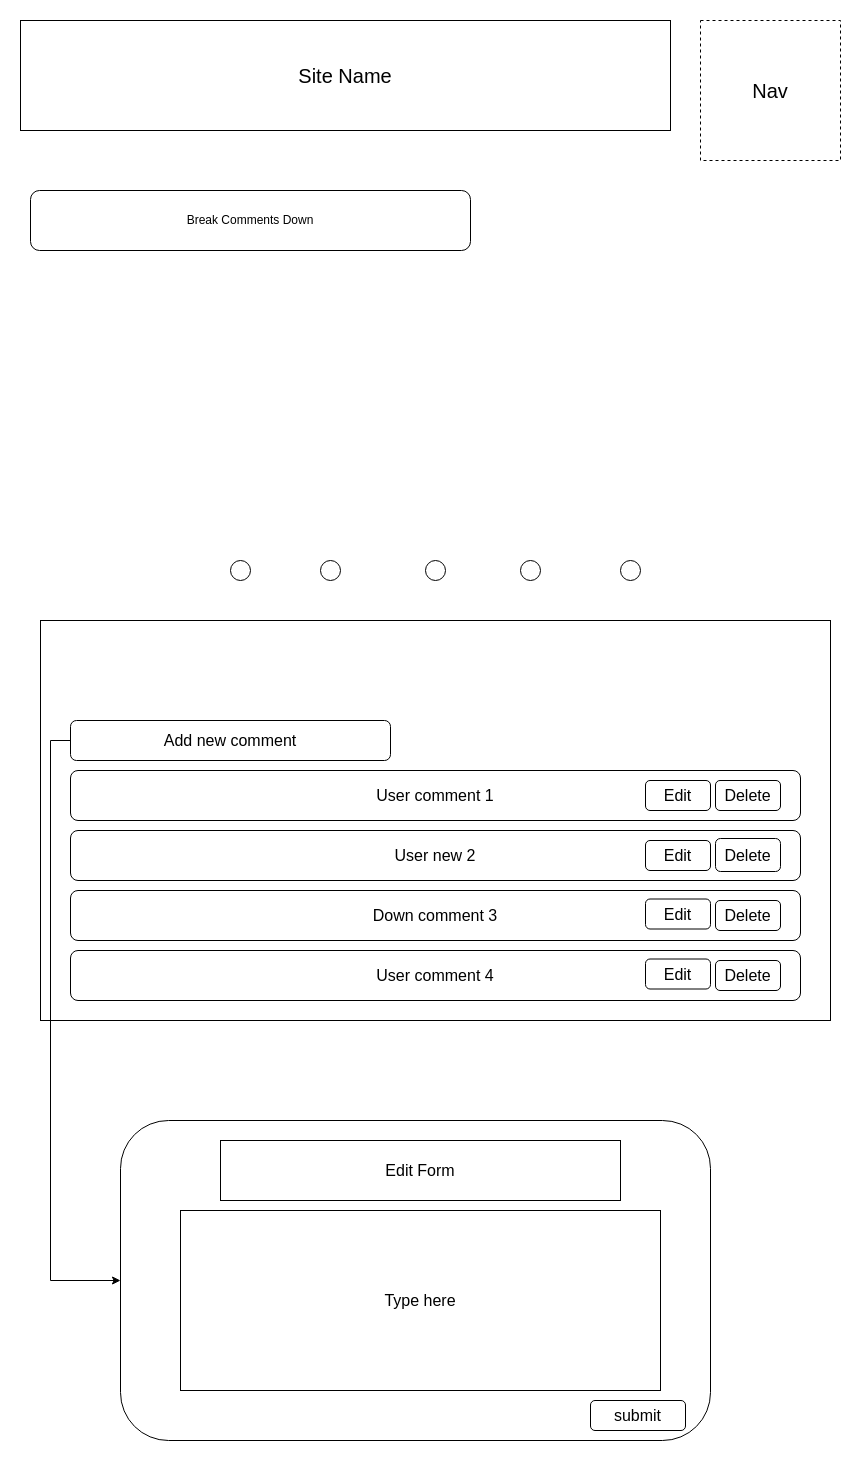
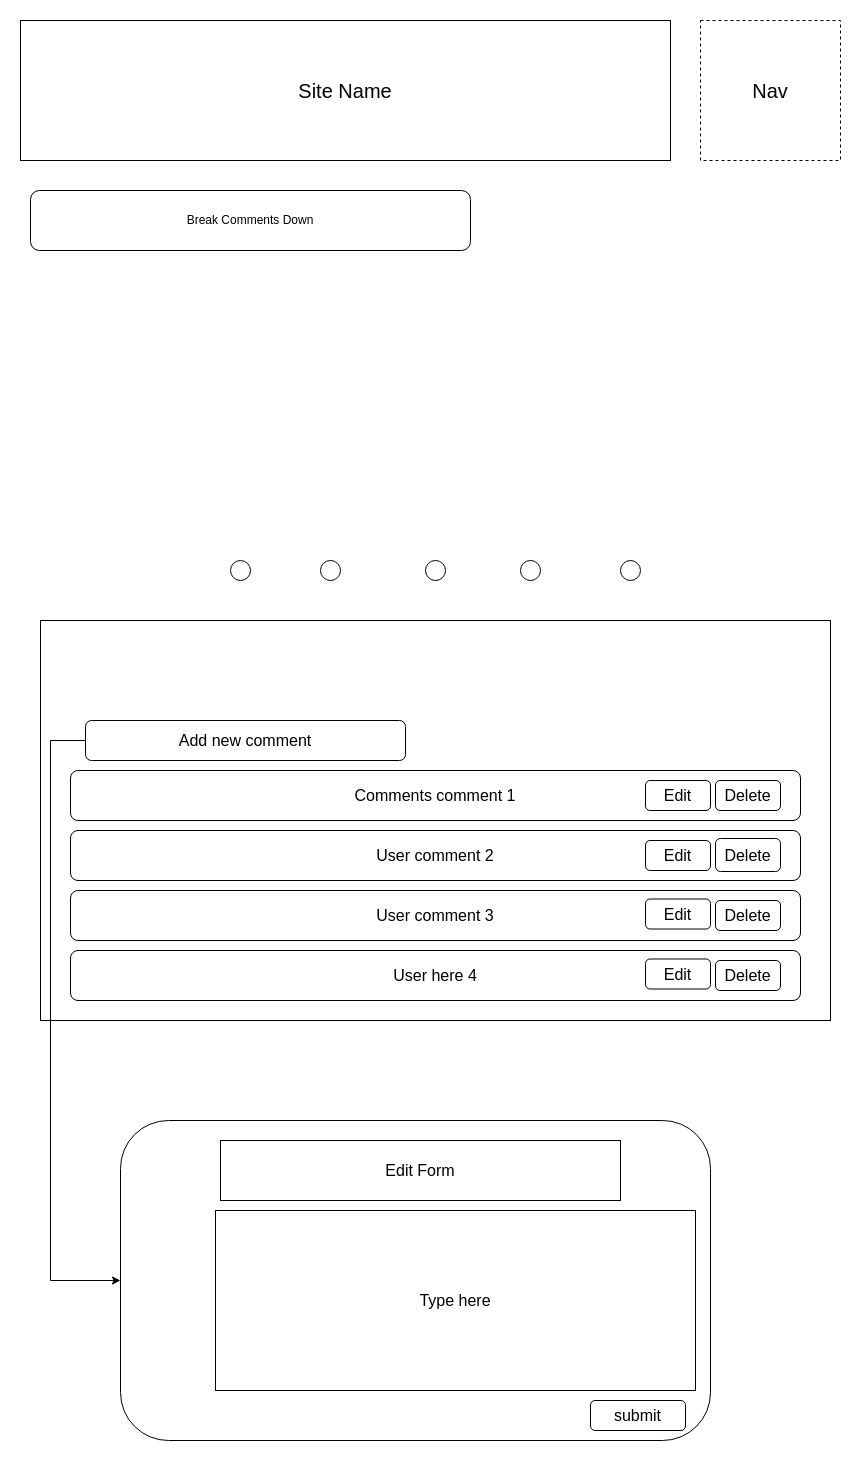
(346, 76) -> (346, 91)
(231, 741) -> (246, 741)
(436, 796) -> (436, 796)
(436, 856) -> (436, 856)
(436, 916) -> (436, 916)
(436, 976) -> (436, 976)
(421, 1301) -> (456, 1301)
